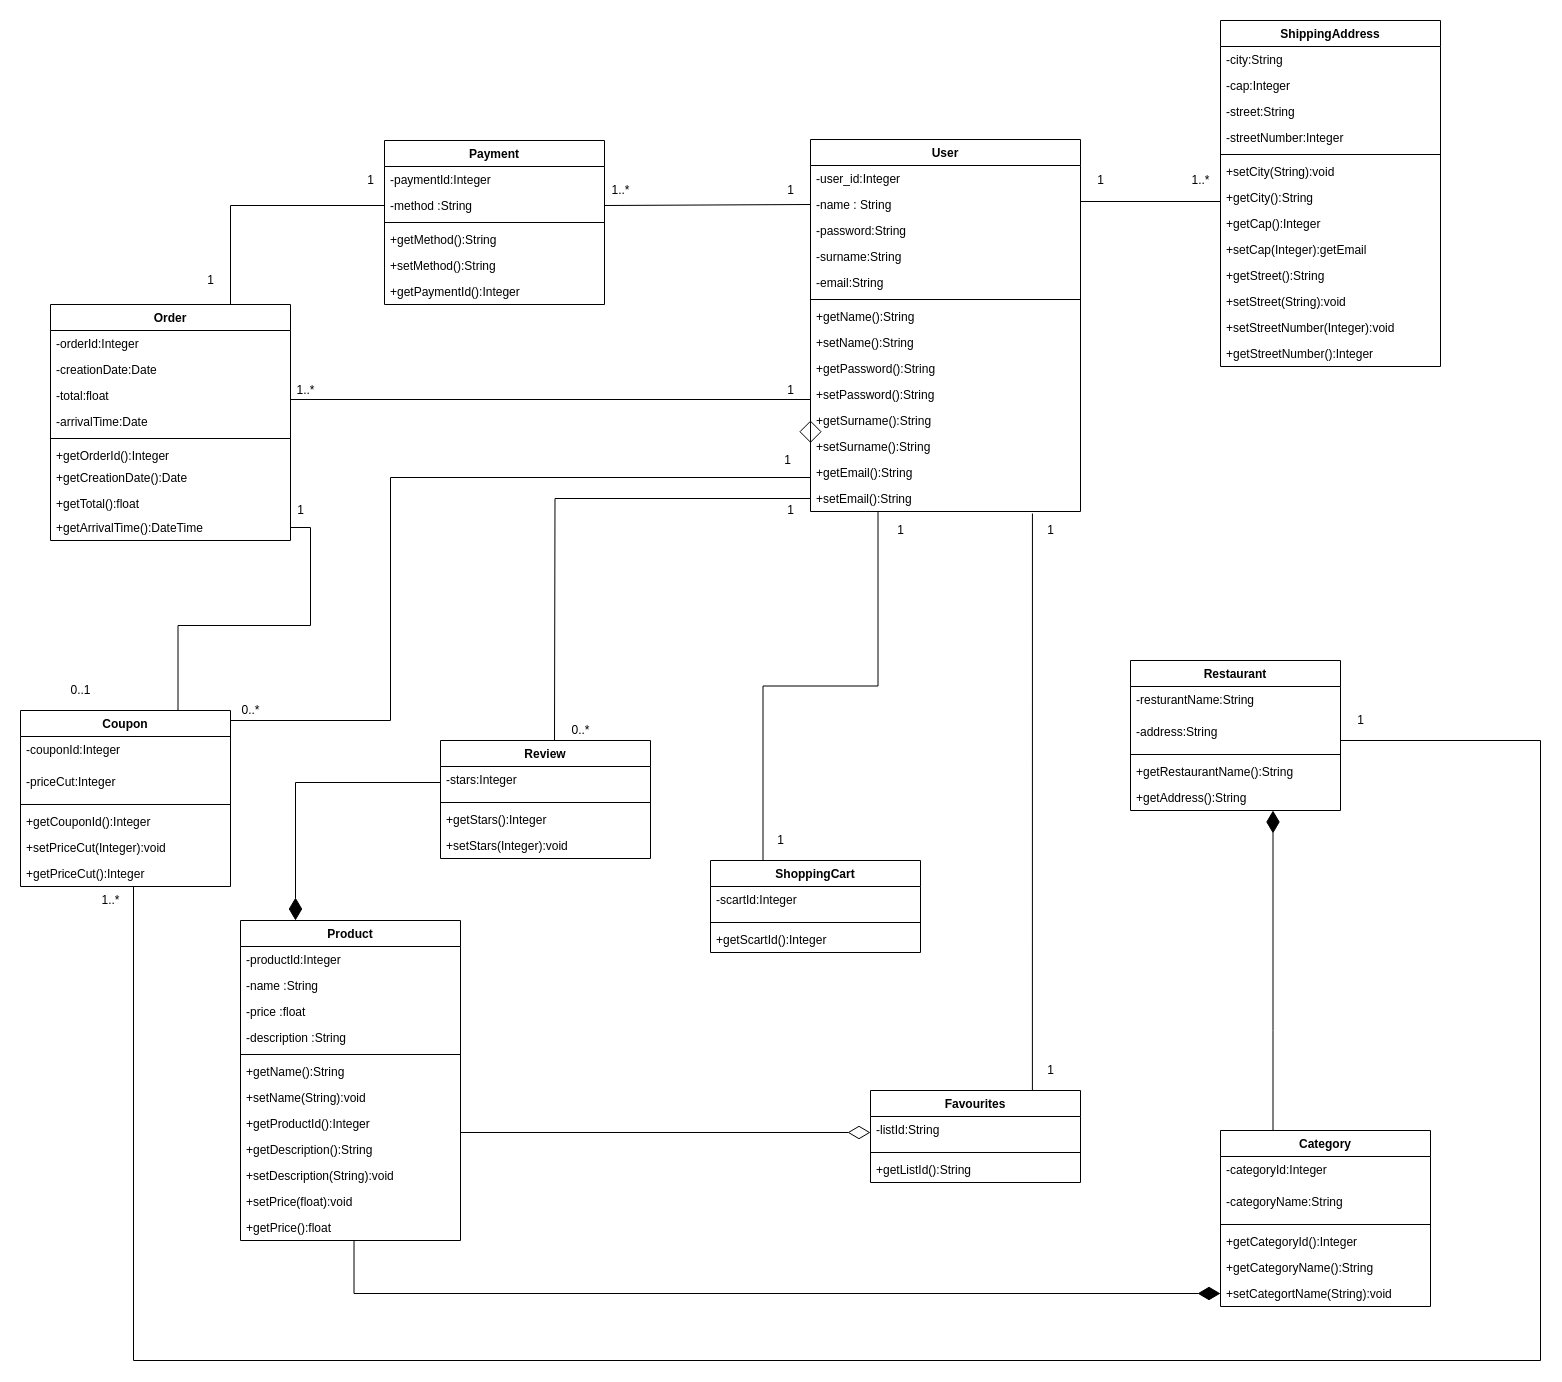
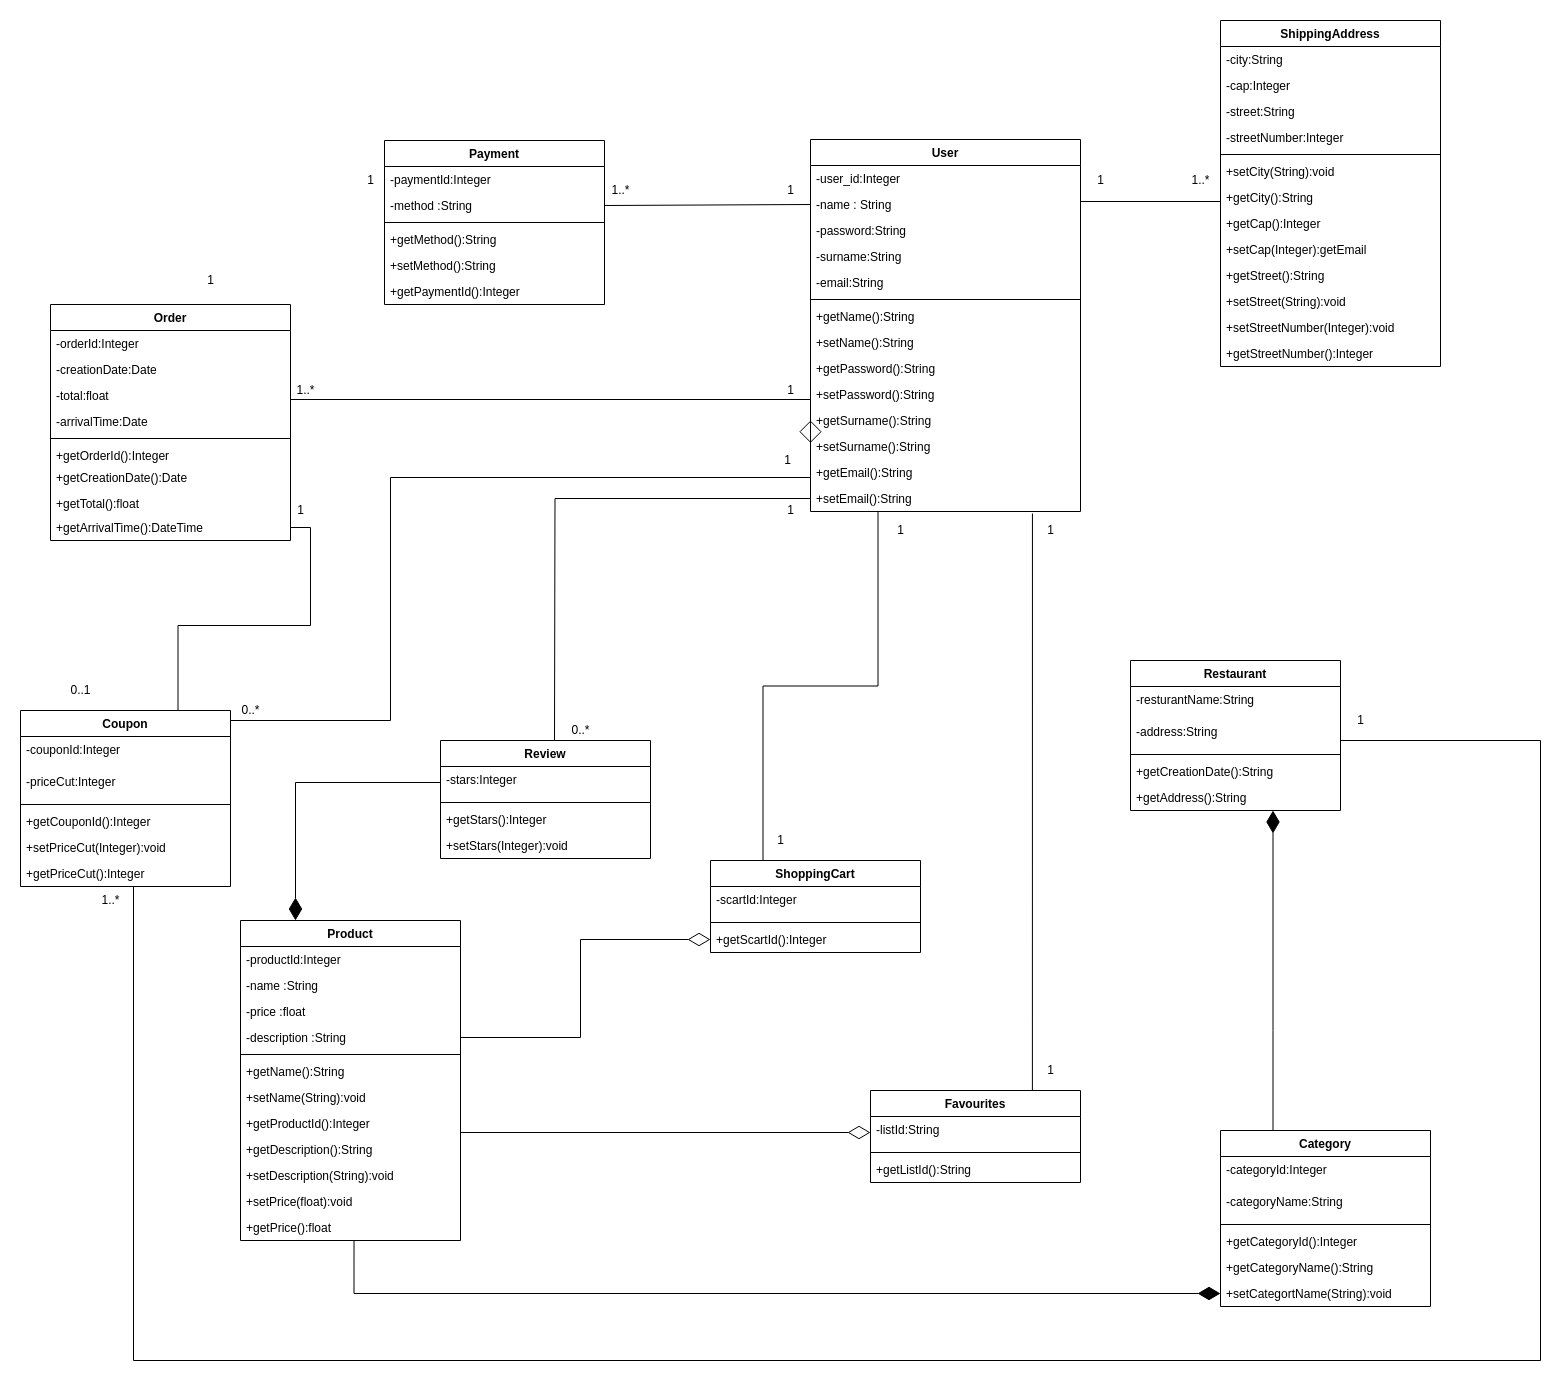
(257, 206) -> none
(1224, 772) -> (1215, 772)
none -> (581, 995)
